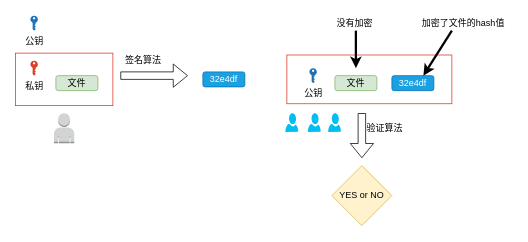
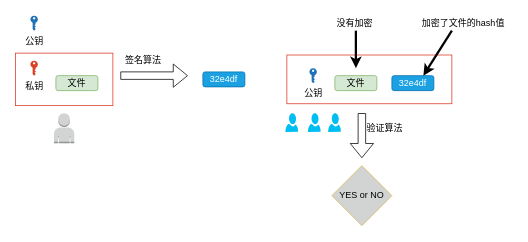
(362, 195) -> (362, 195)
